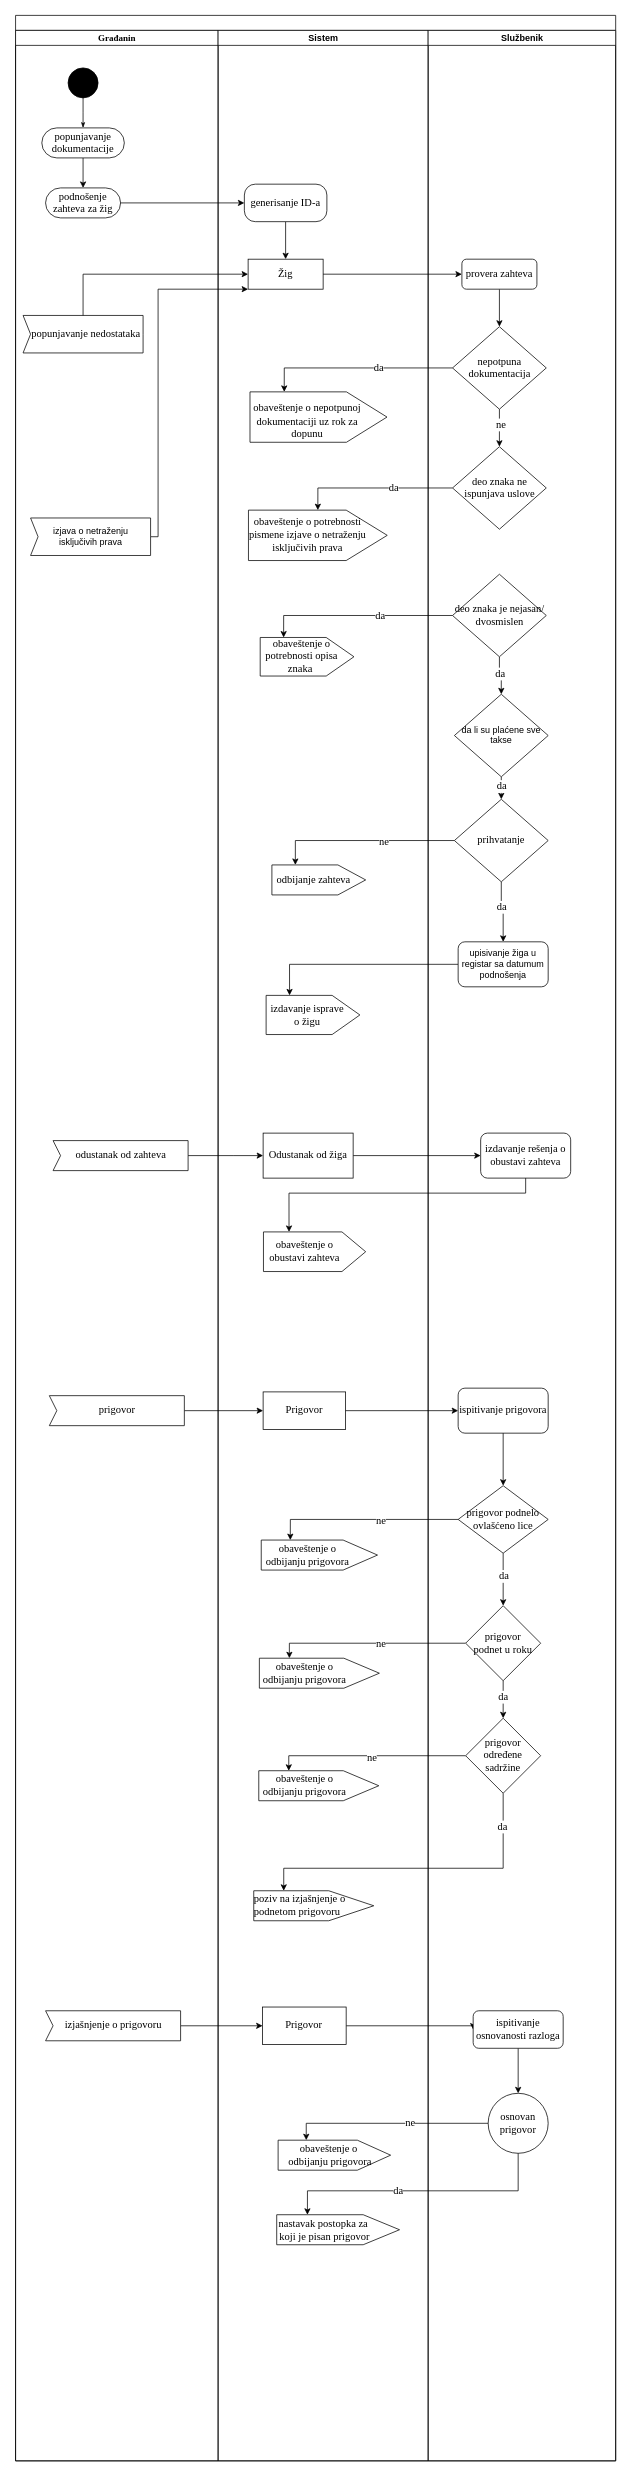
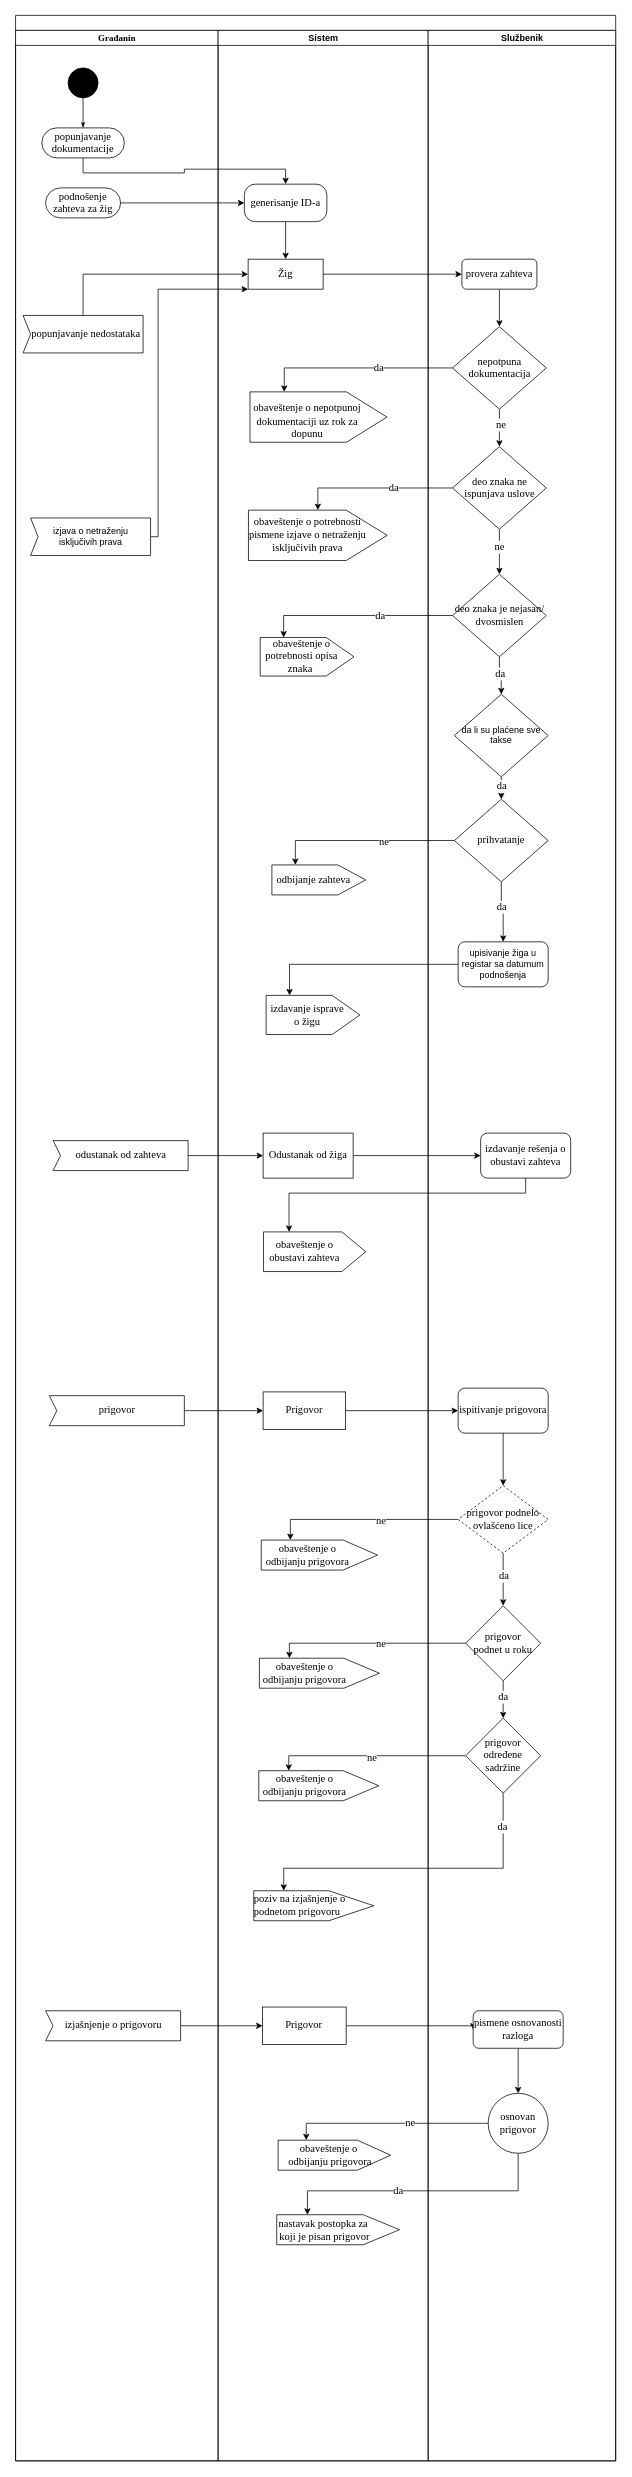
(83, 181) -> (285, 173)
none -> (499, 549)
(503, 1519) -> (503, 1519)
(518, 2029) -> (518, 2029)
